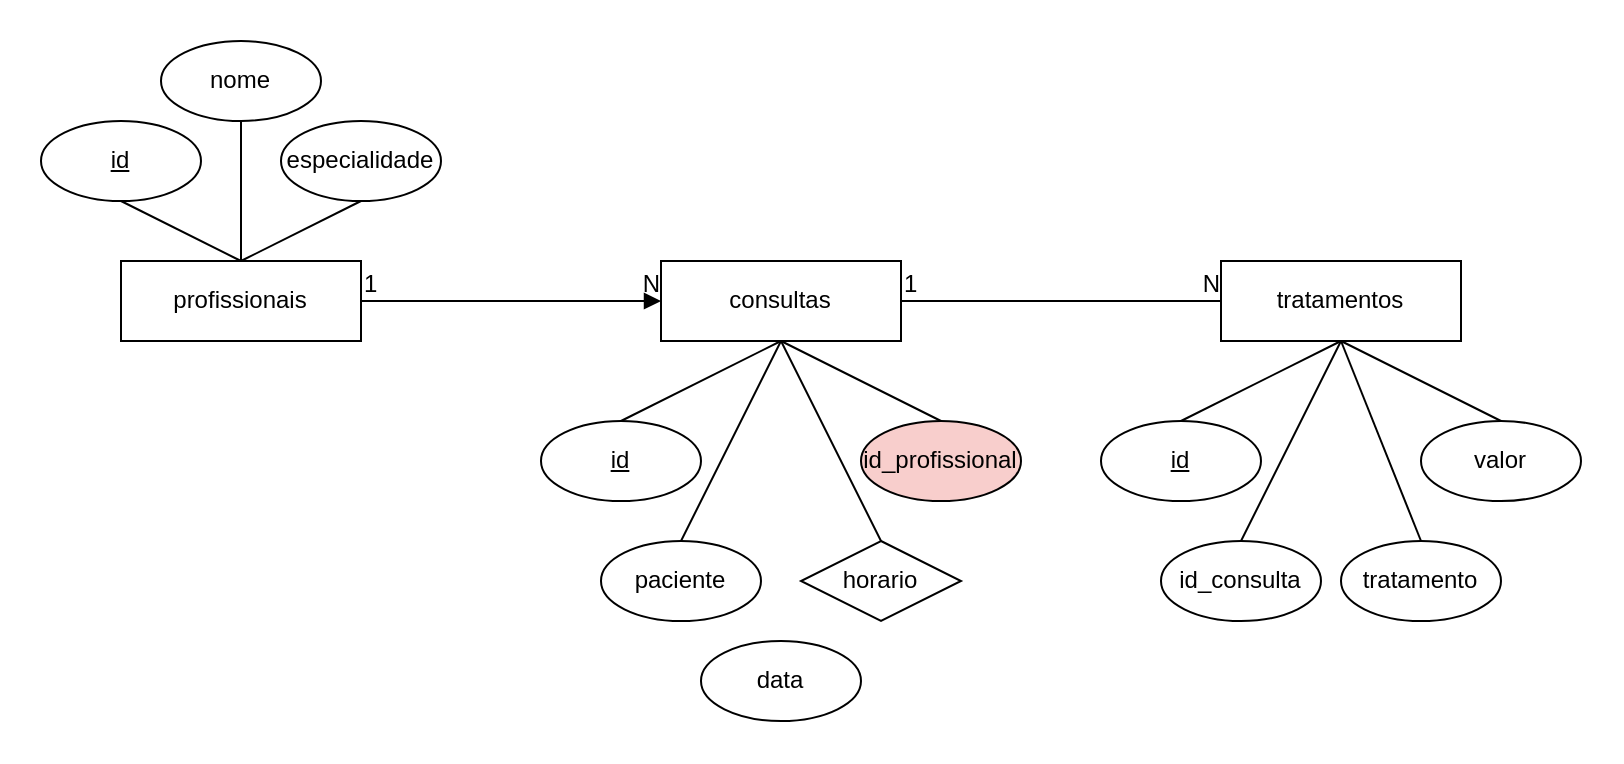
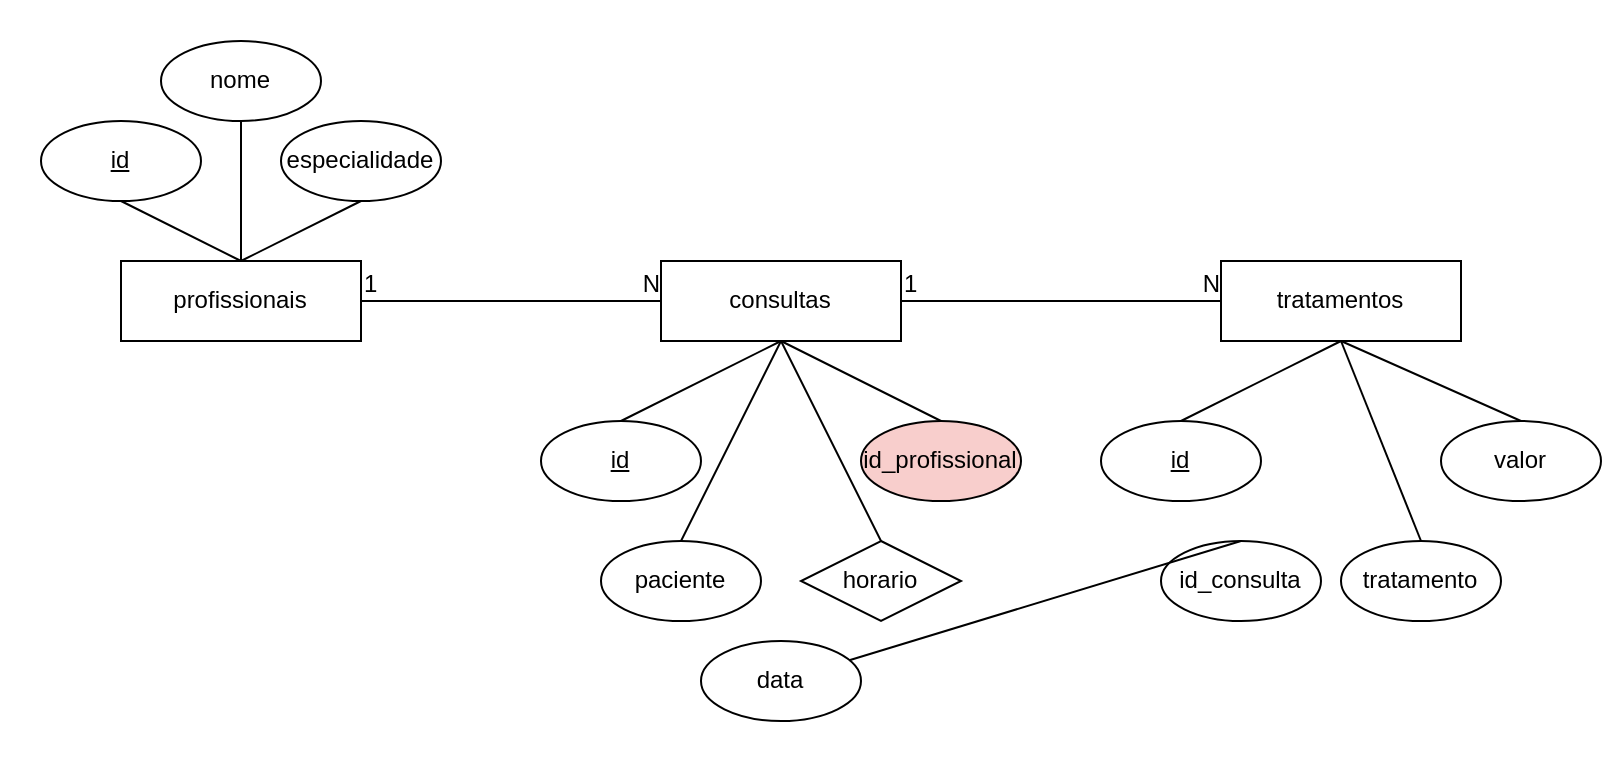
(643, 301) -> (650, 301)
(1289, 444) -> (1046, 600)
(1501, 461) -> (1521, 461)
